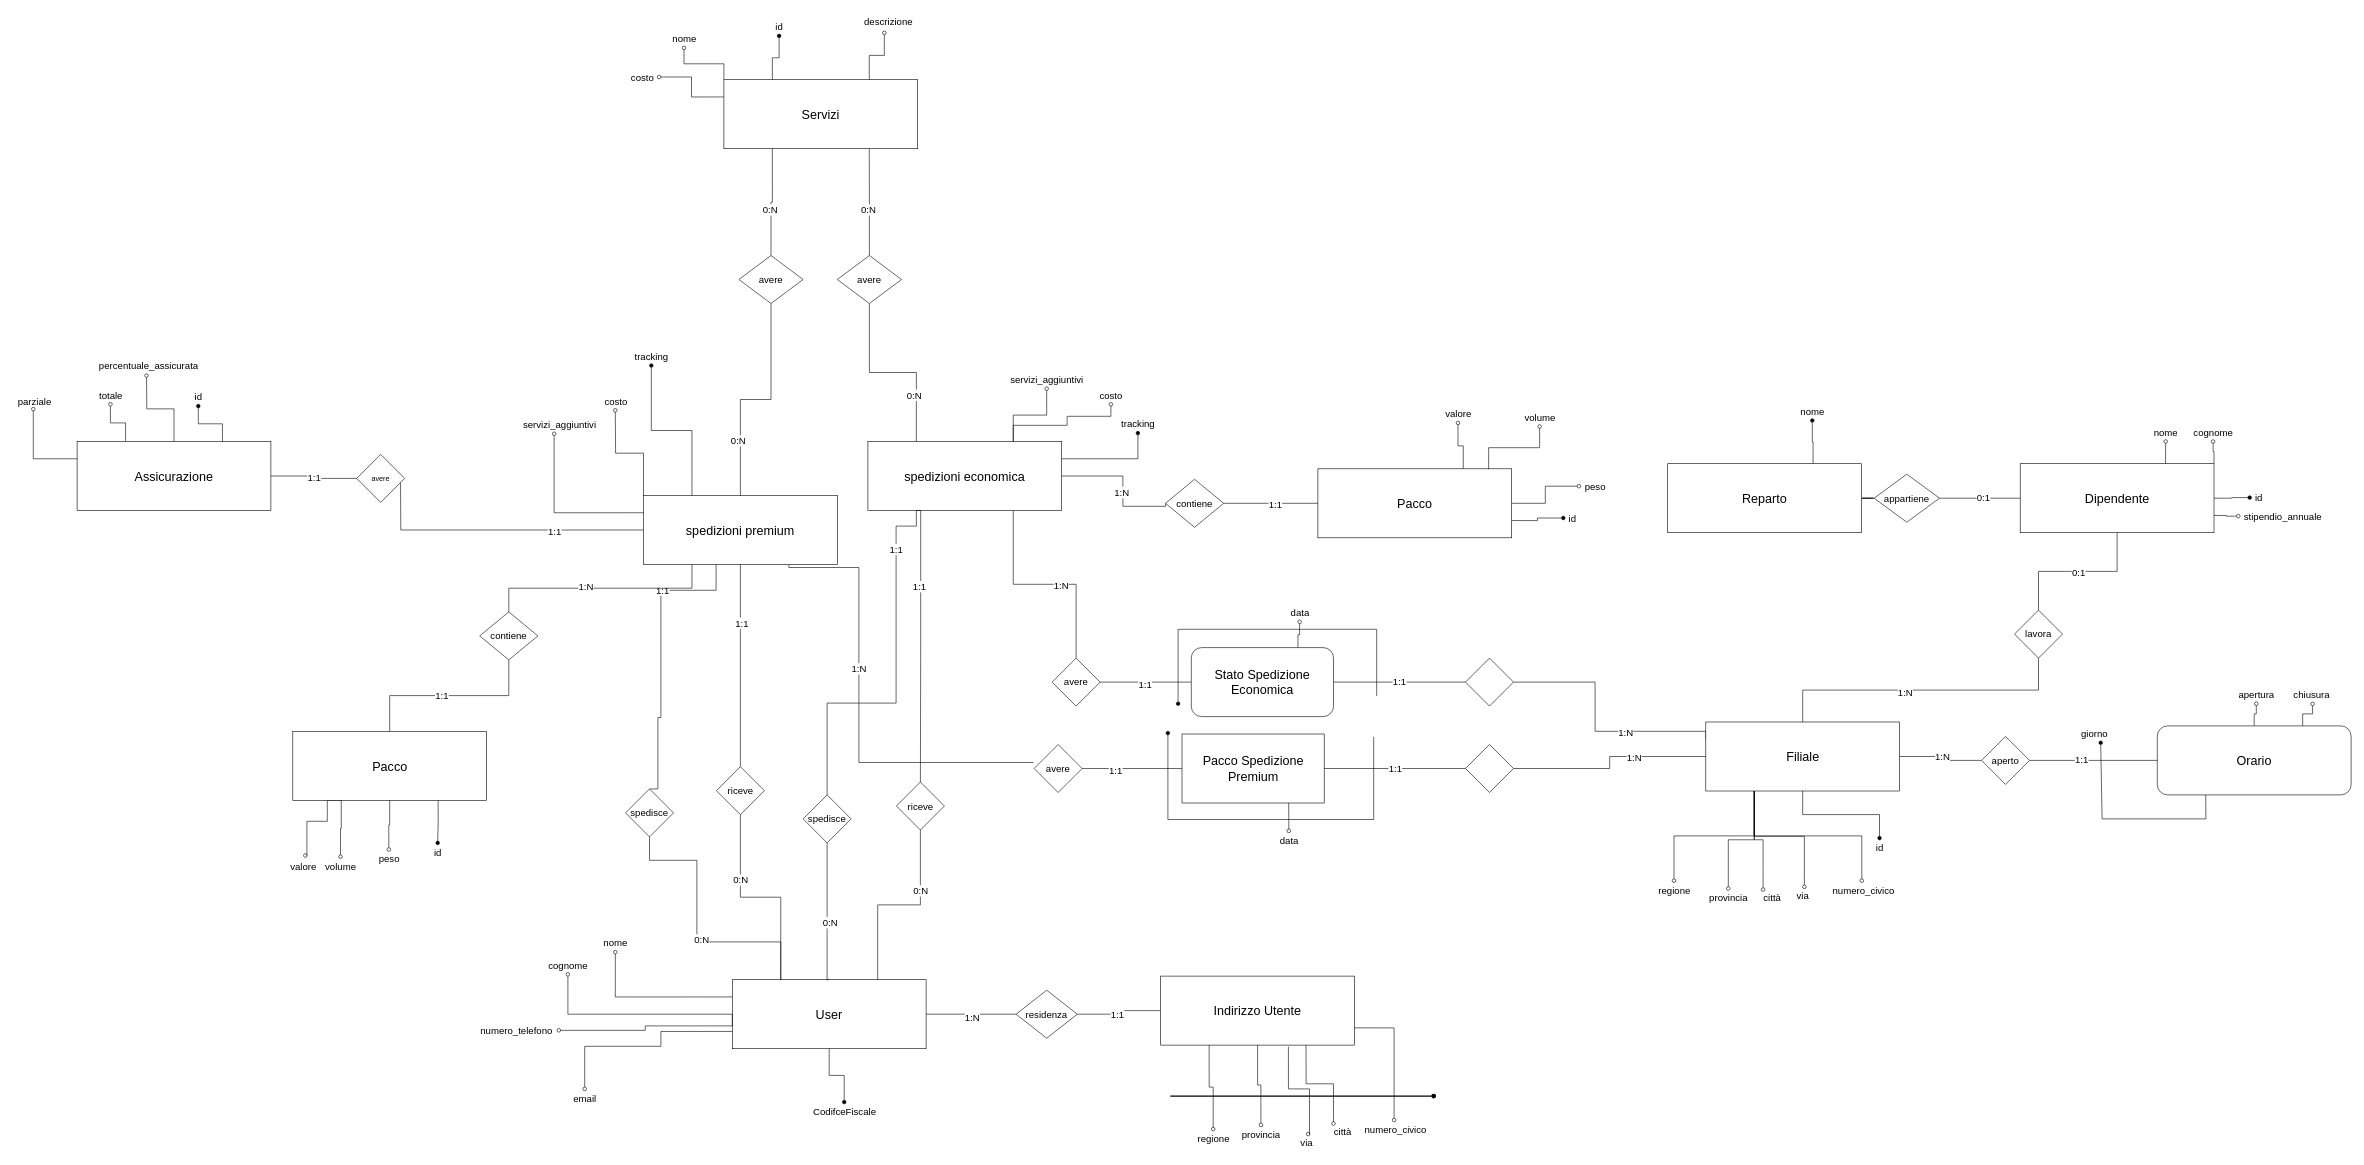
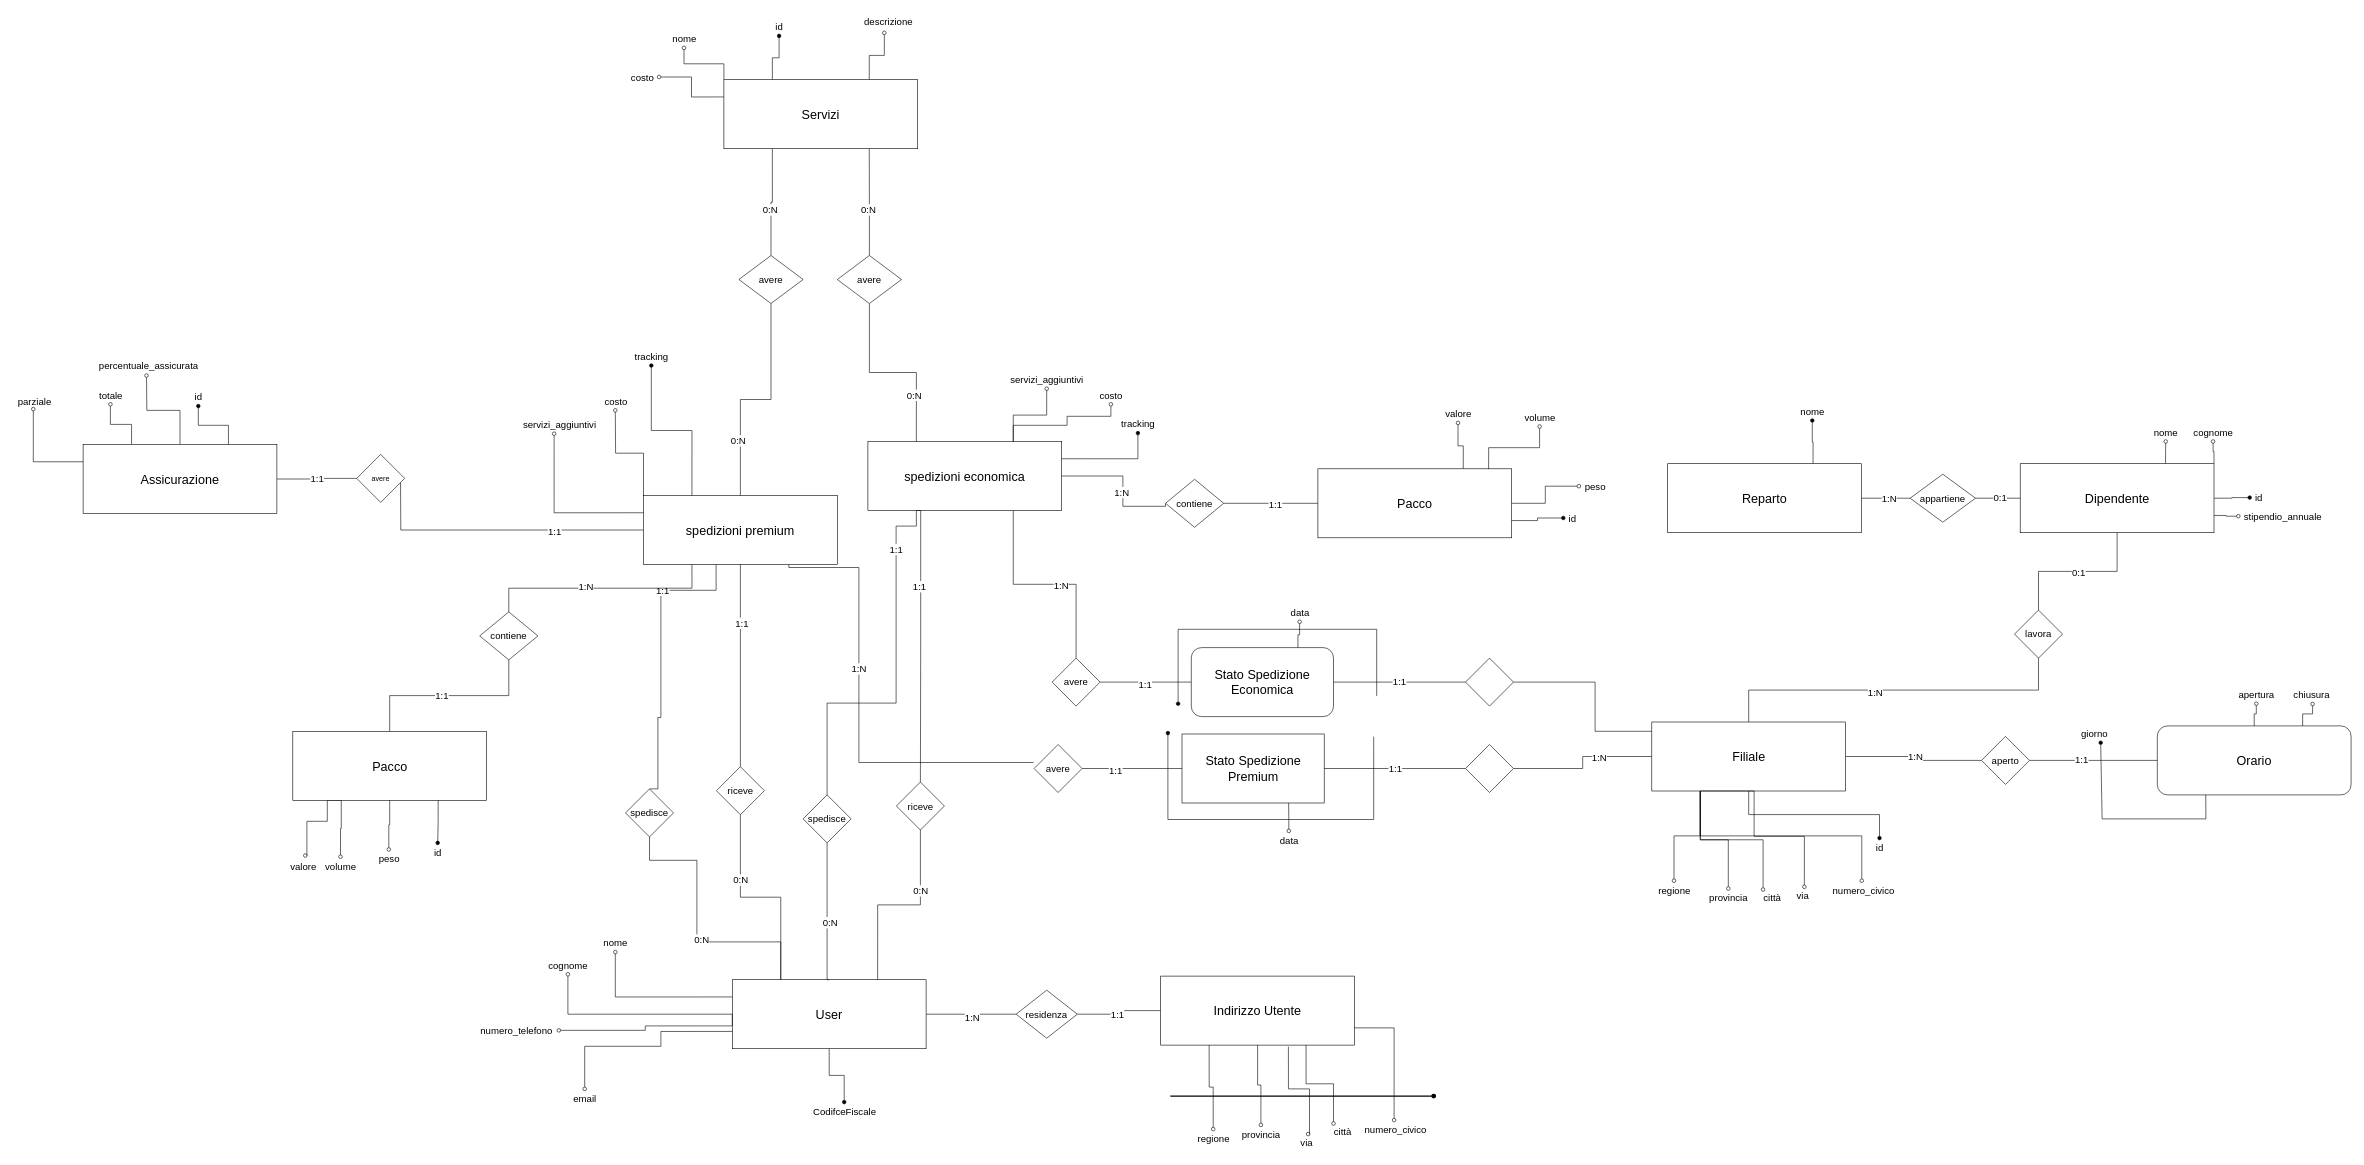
(174, 476) -> (180, 479)
(1907, 498) -> (1943, 498)
(1803, 756) -> (1749, 756)
(1253, 768) -> (1253, 768)
